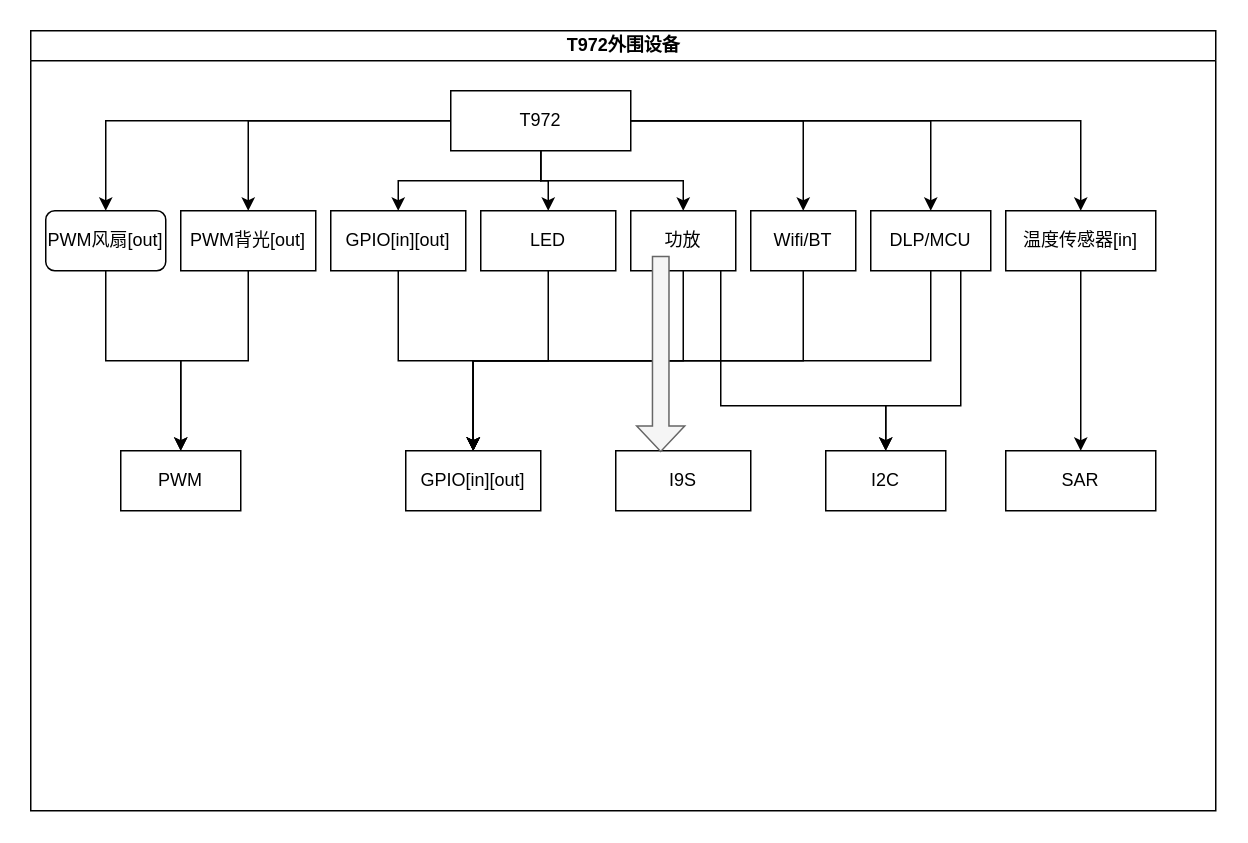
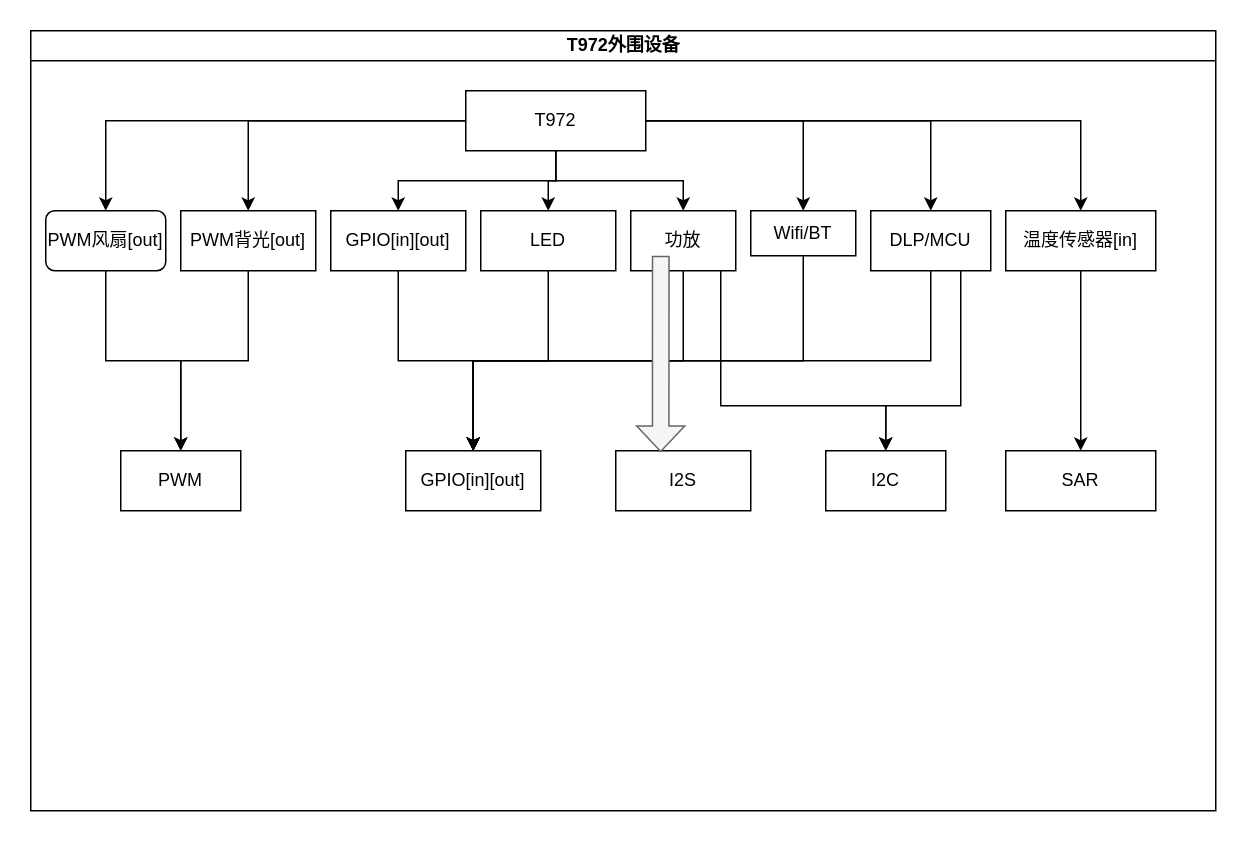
(541, 121) -> (556, 121)
(803, 241) -> (803, 233)
(683, 481) -> (683, 481)
